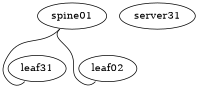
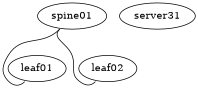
(37, 69) -> (37, 69)
